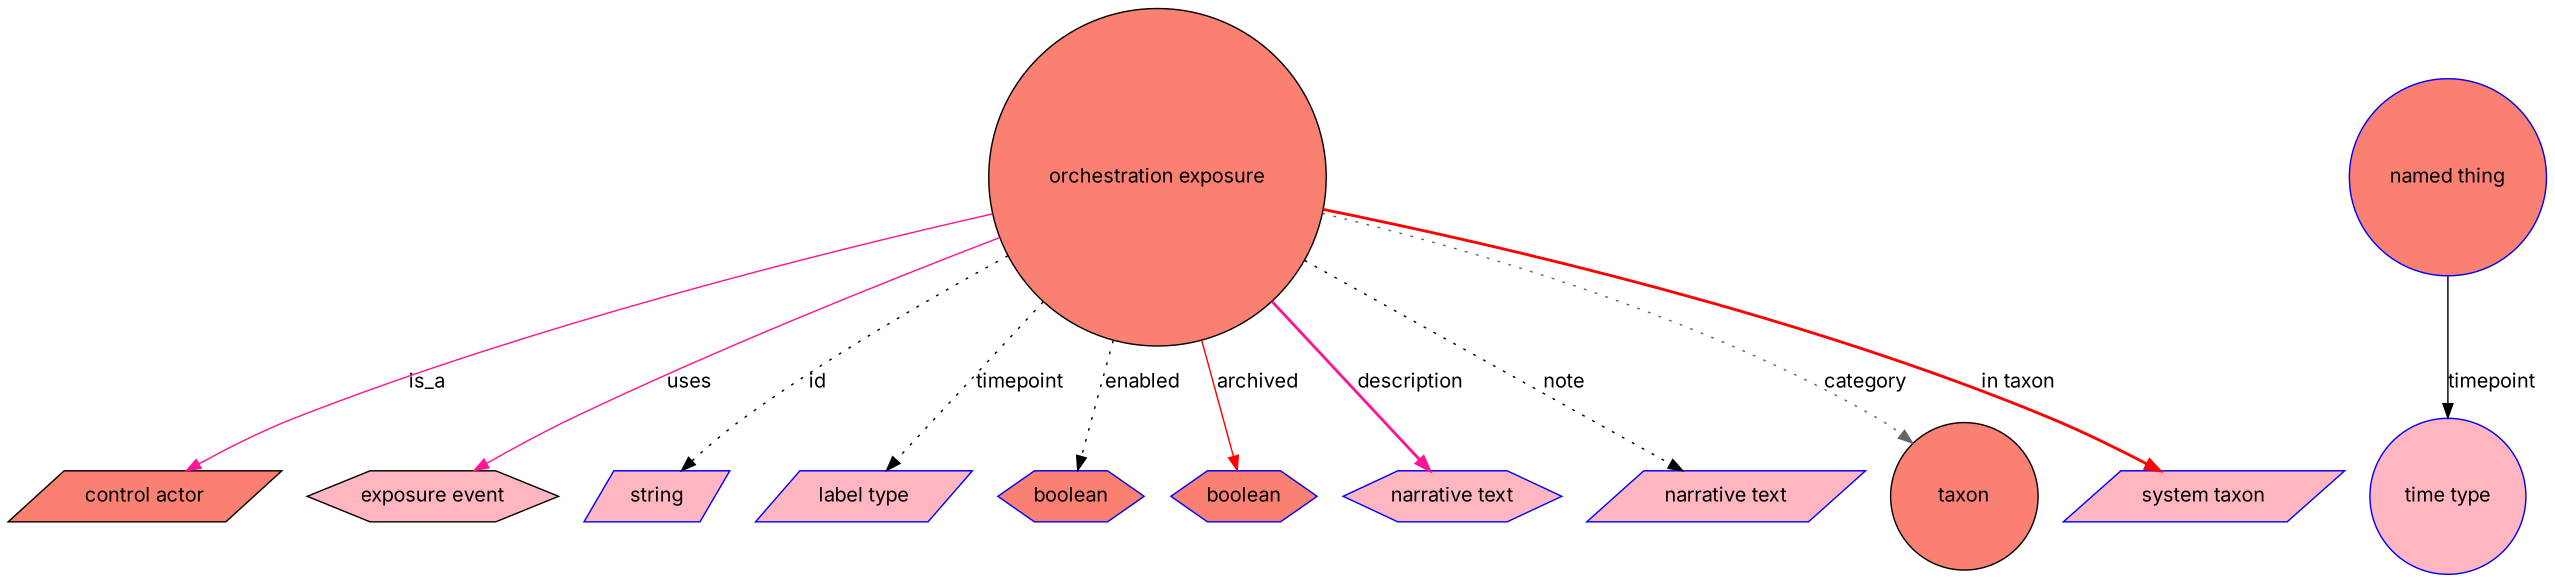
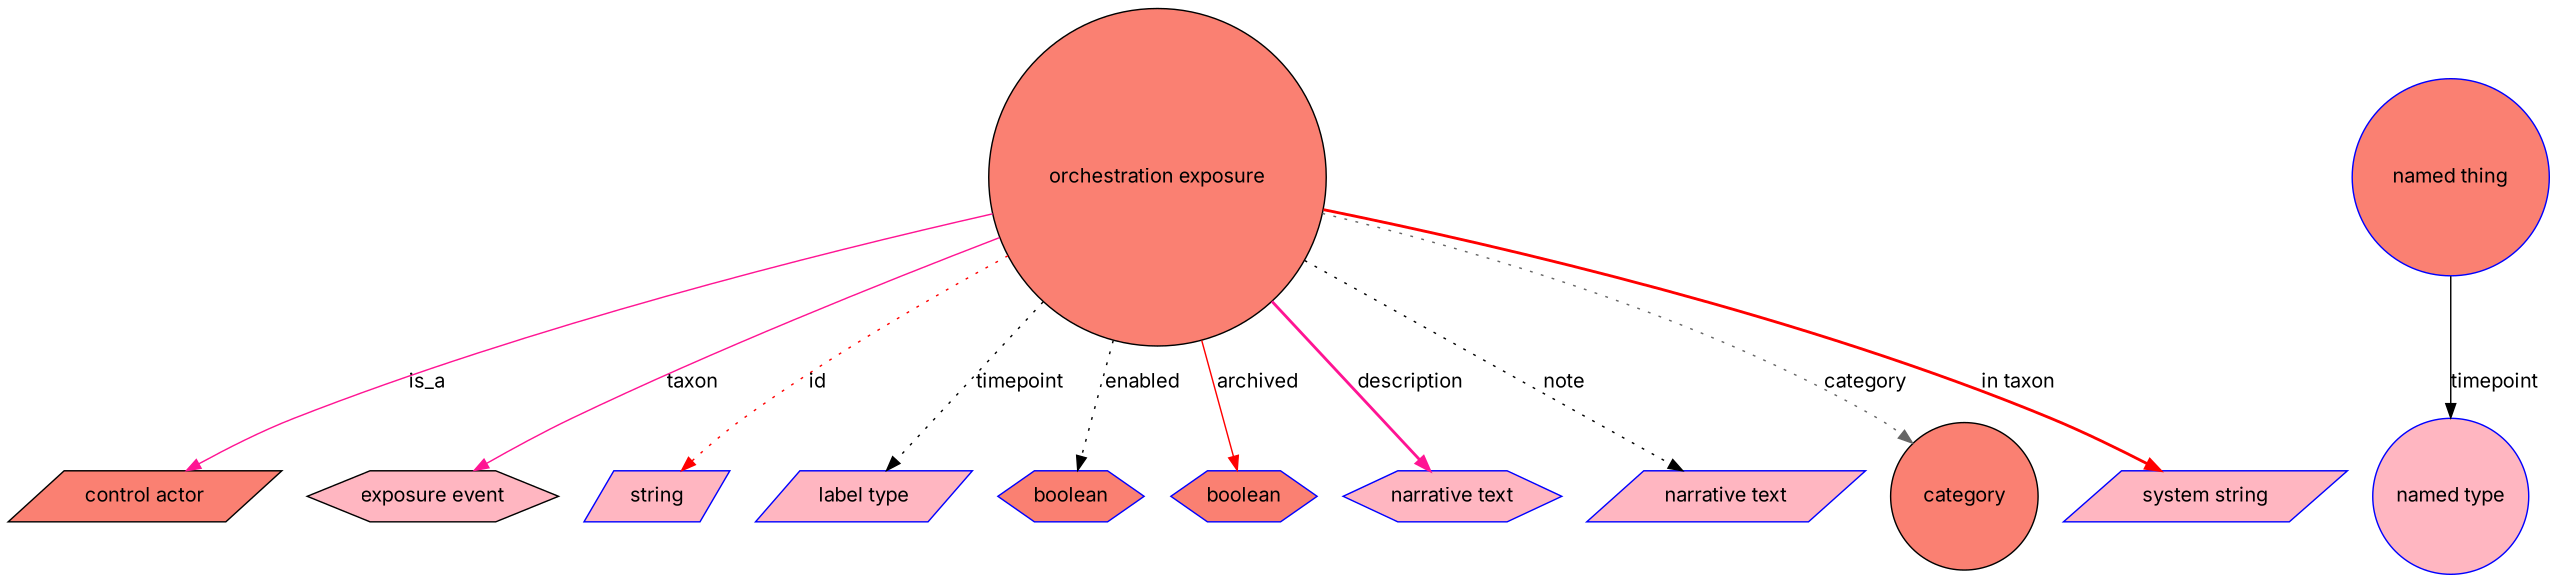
(845, 351) -> (845, 351)
(690, 382) -> (693, 382)
(1964, 496) -> (1964, 496)
(2204, 496) -> (2205, 496)
(2448, 496) -> (2451, 496)
